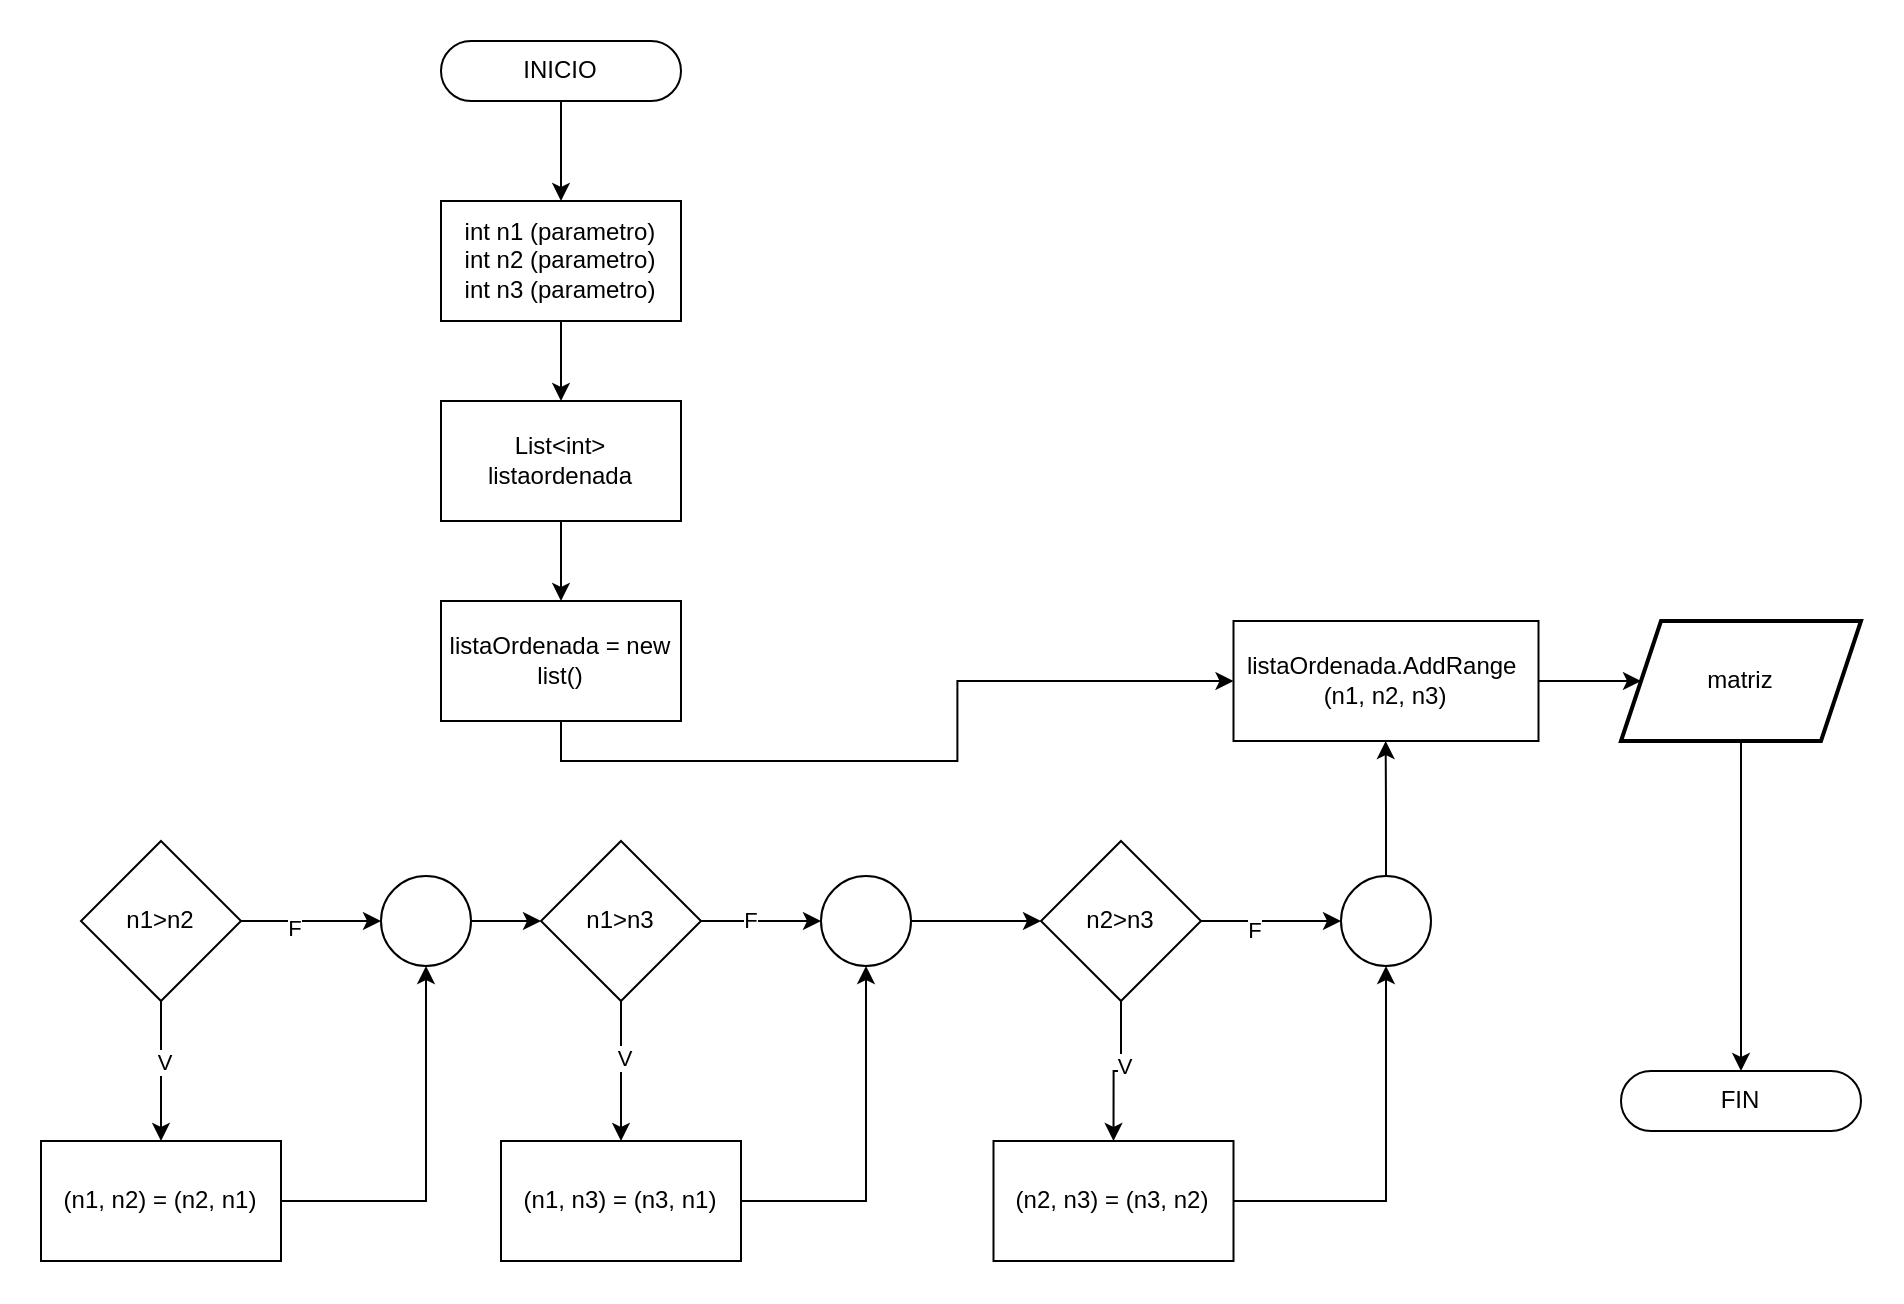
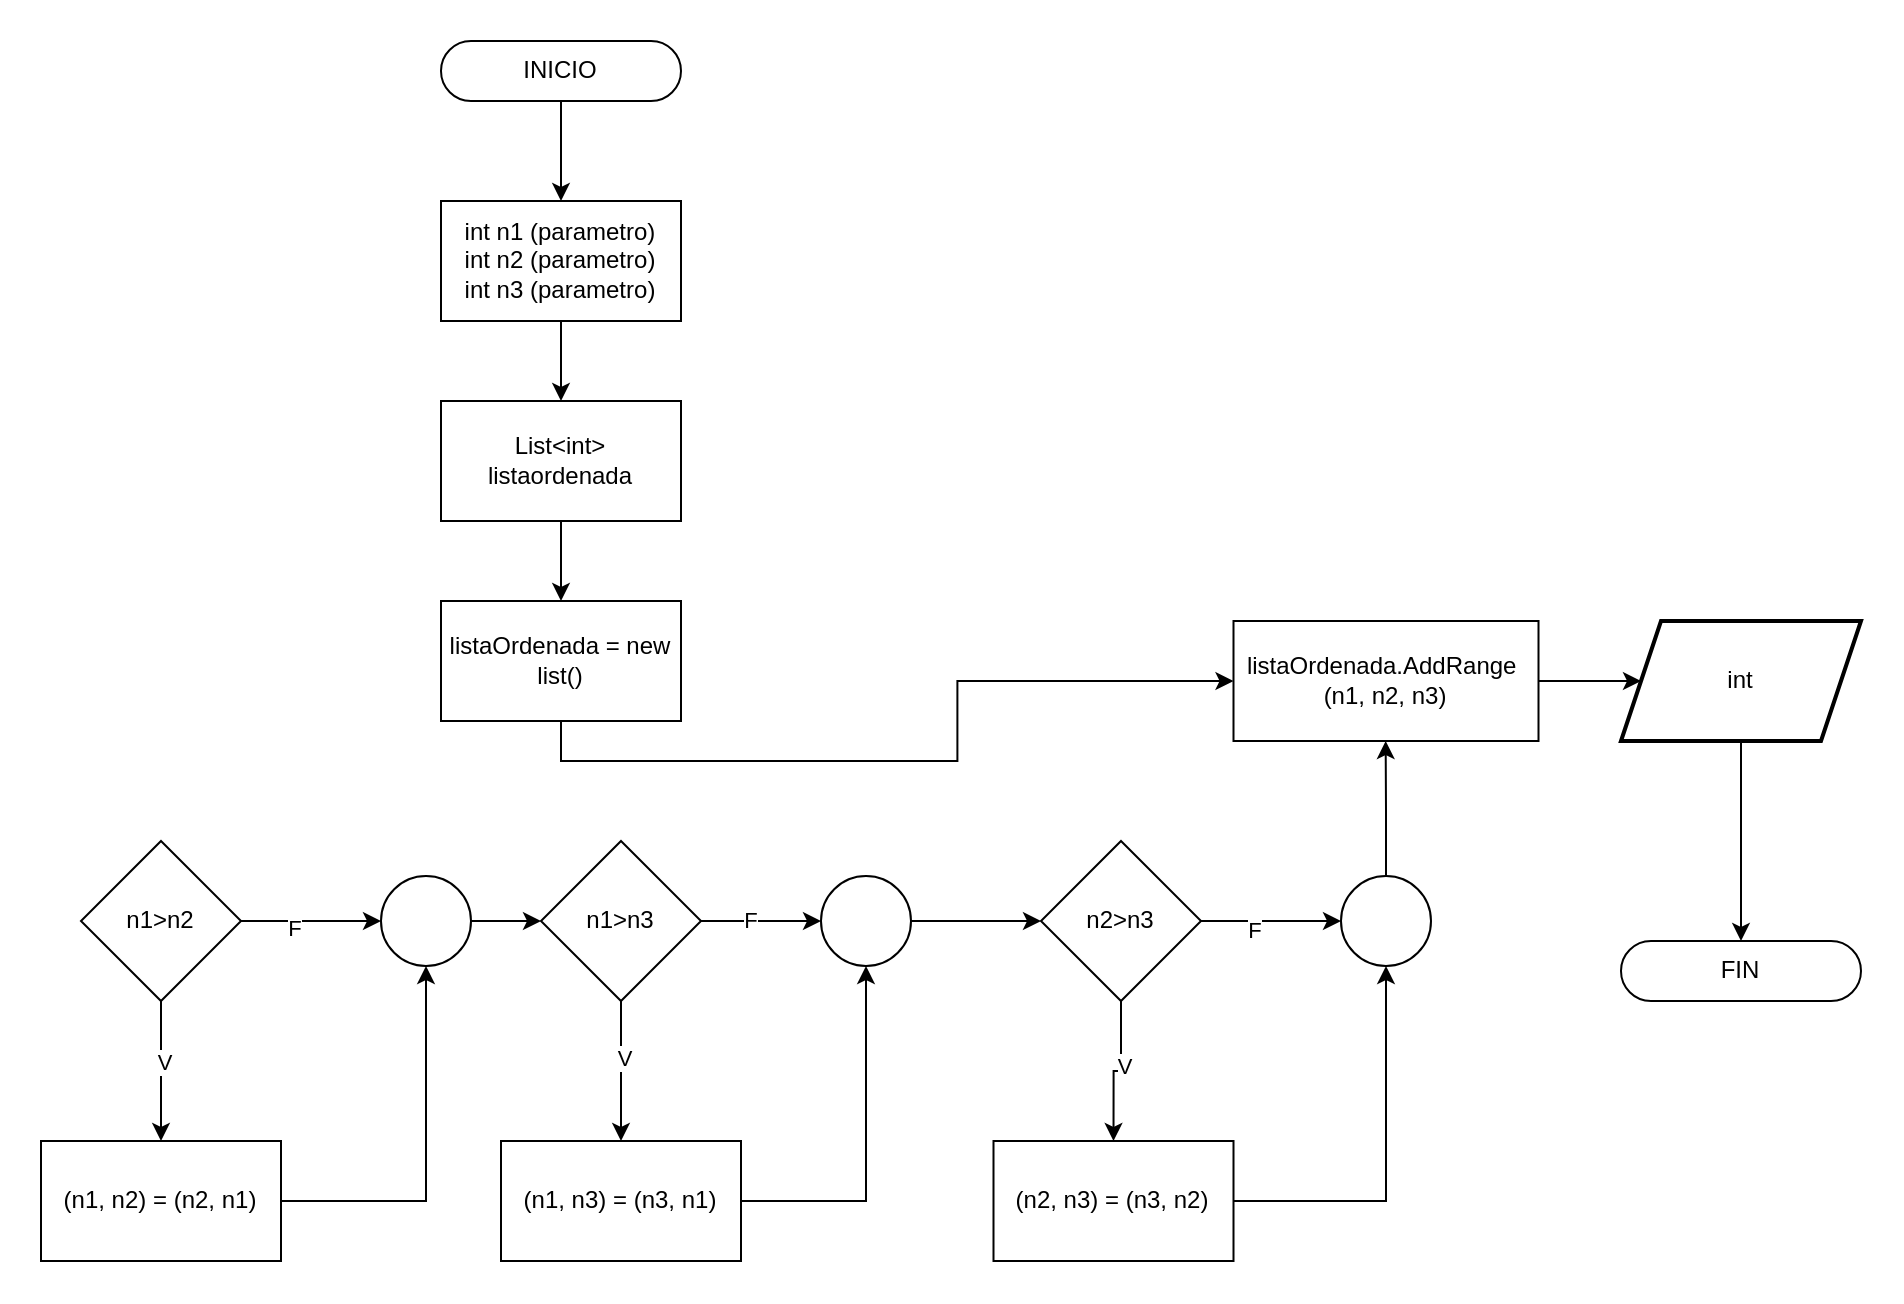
(1741, 681) -> (1741, 681)
(1741, 1101) -> (1741, 971)
